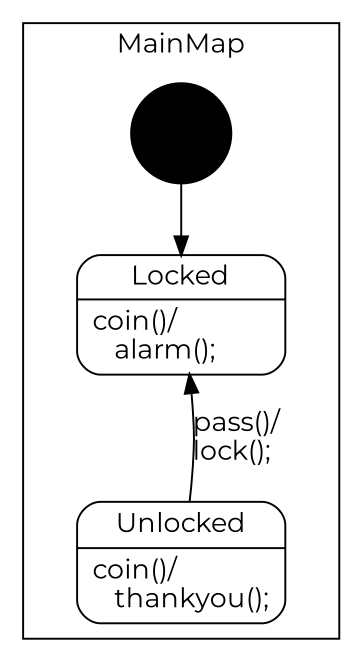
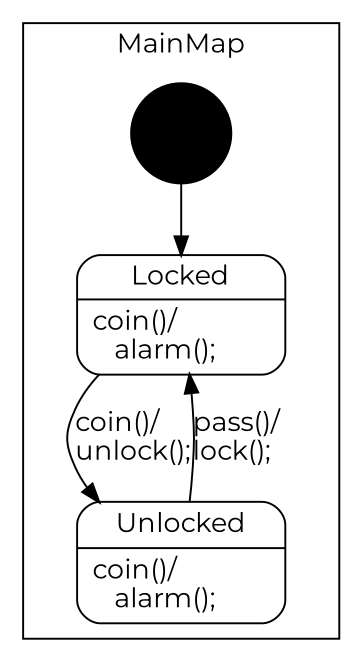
none -> (68, 429)
(181, 599) -> (154, 599)
